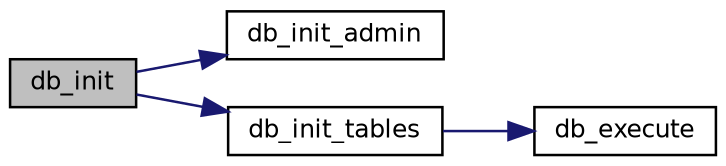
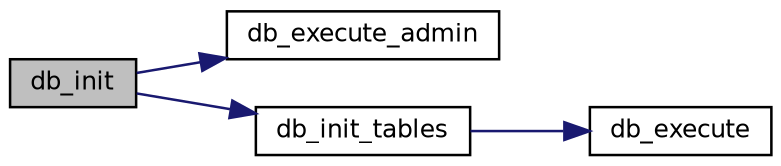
(335, 35) -> (363, 35)
